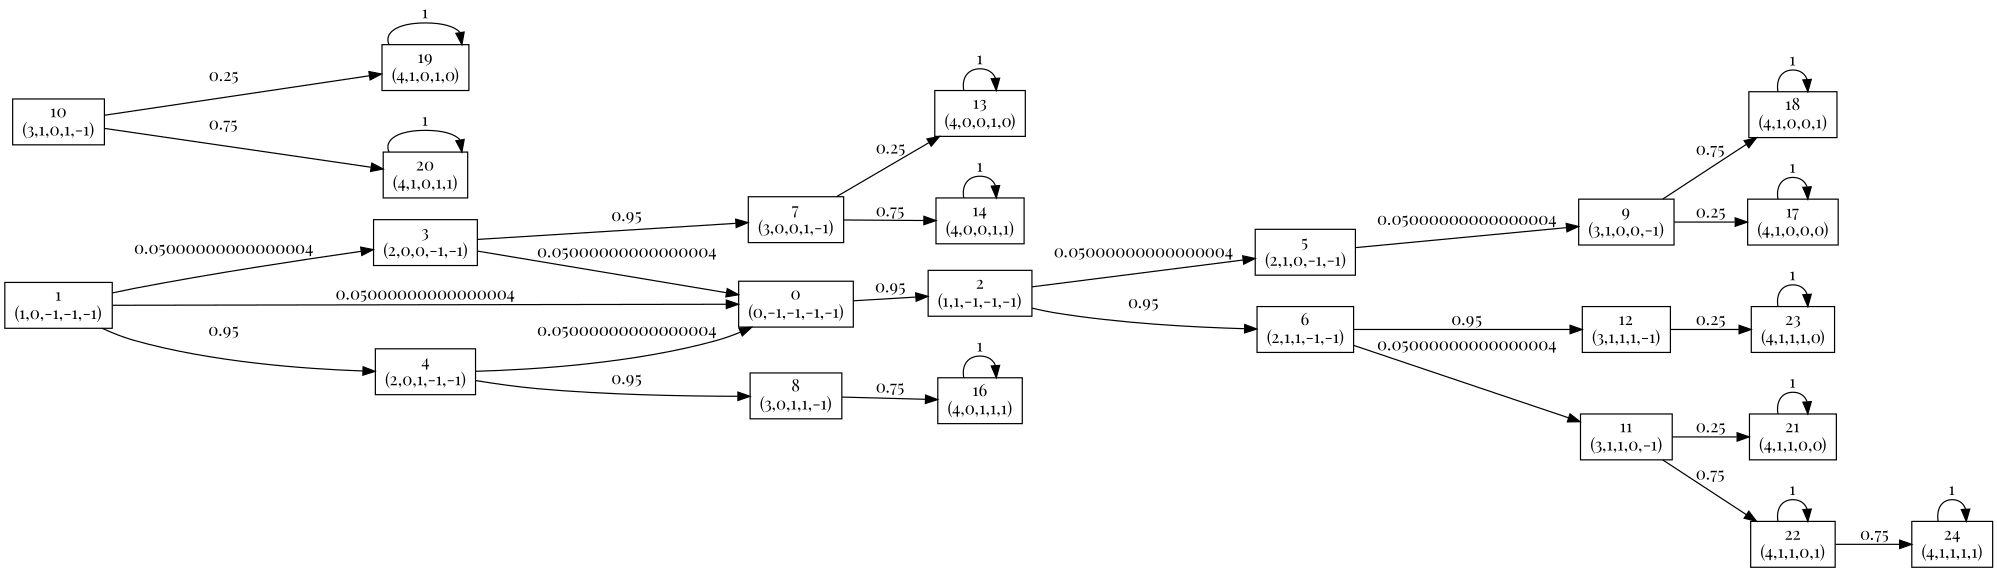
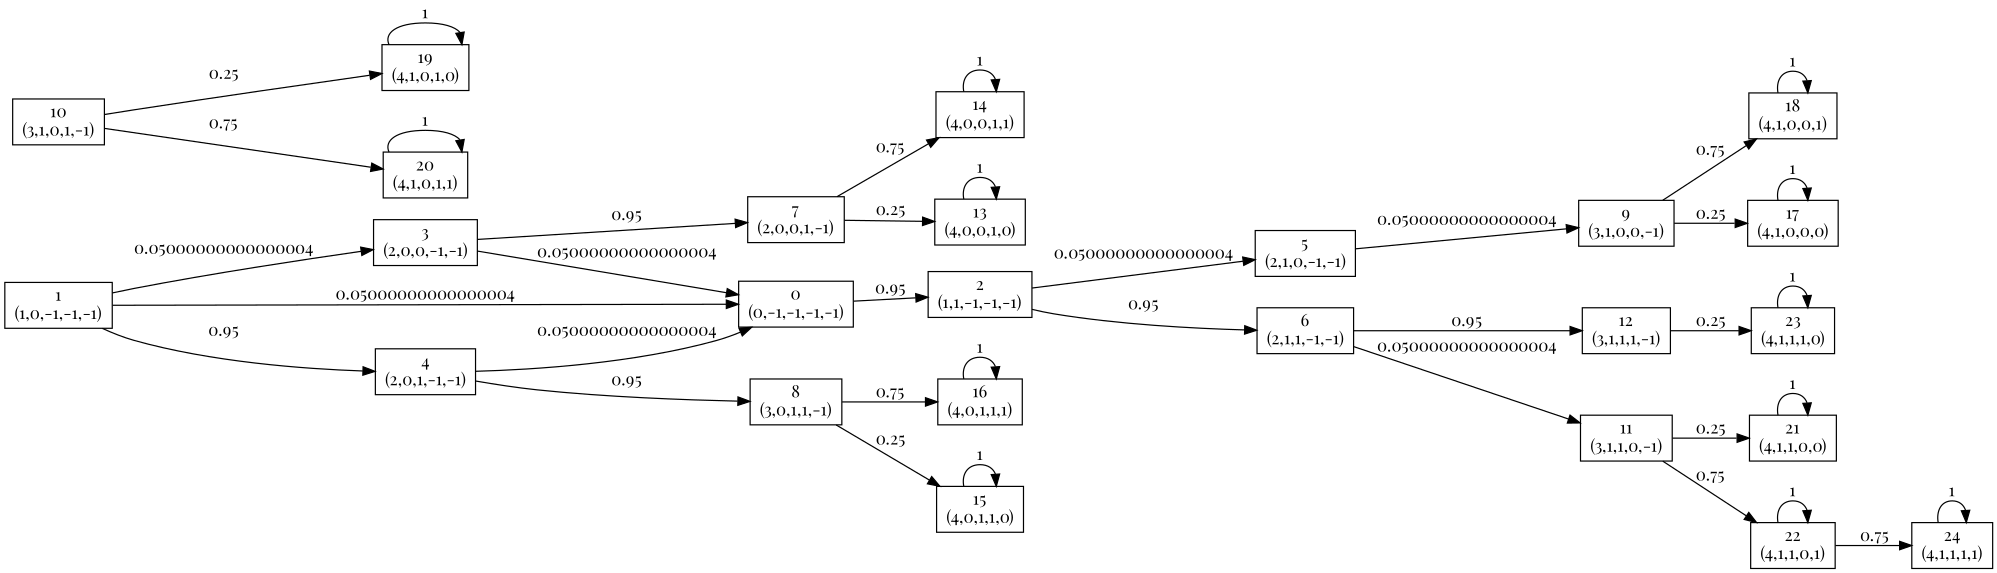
(796, 220) -> (796, 220)
none -> (980, 509)
